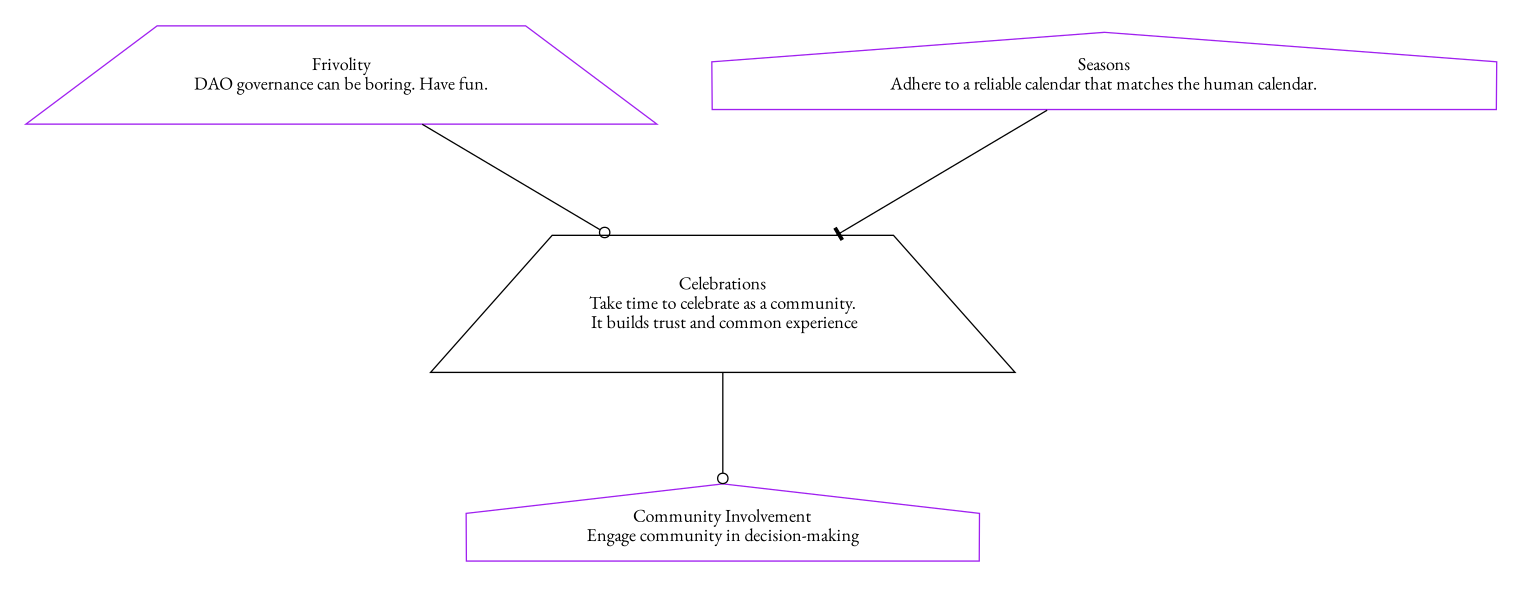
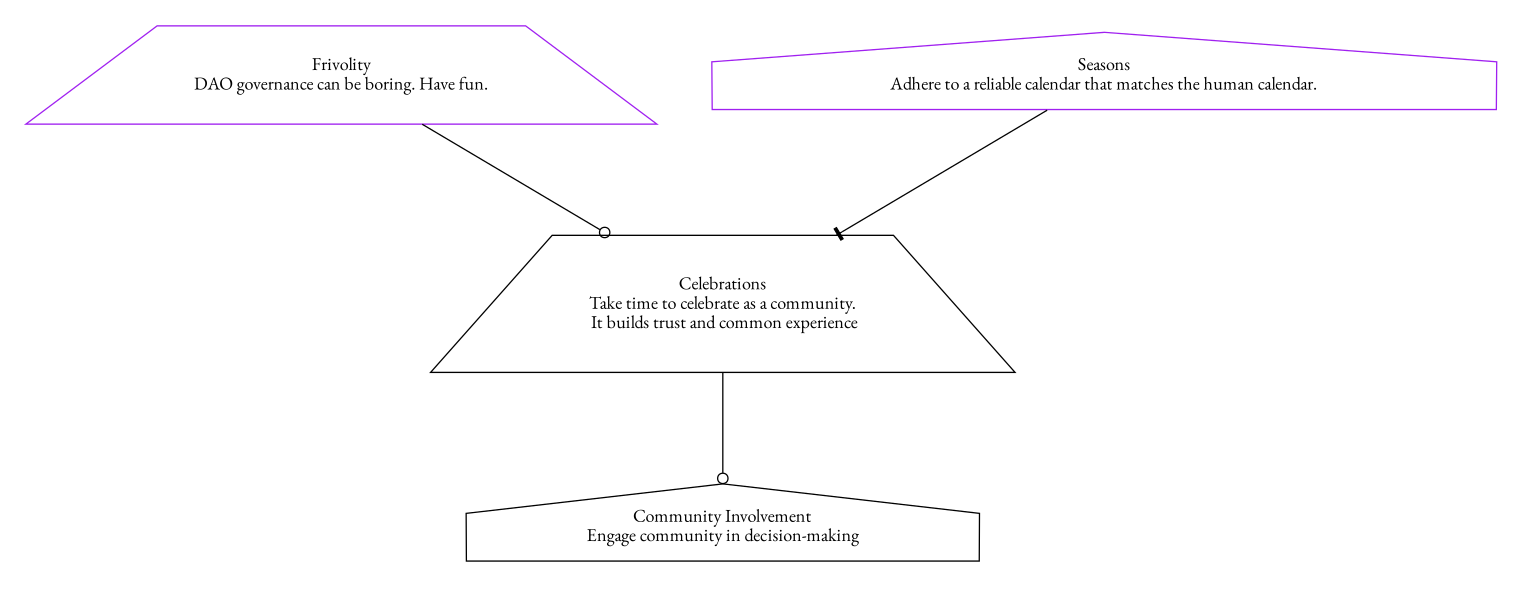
(723, 527) -> (723, 527)
